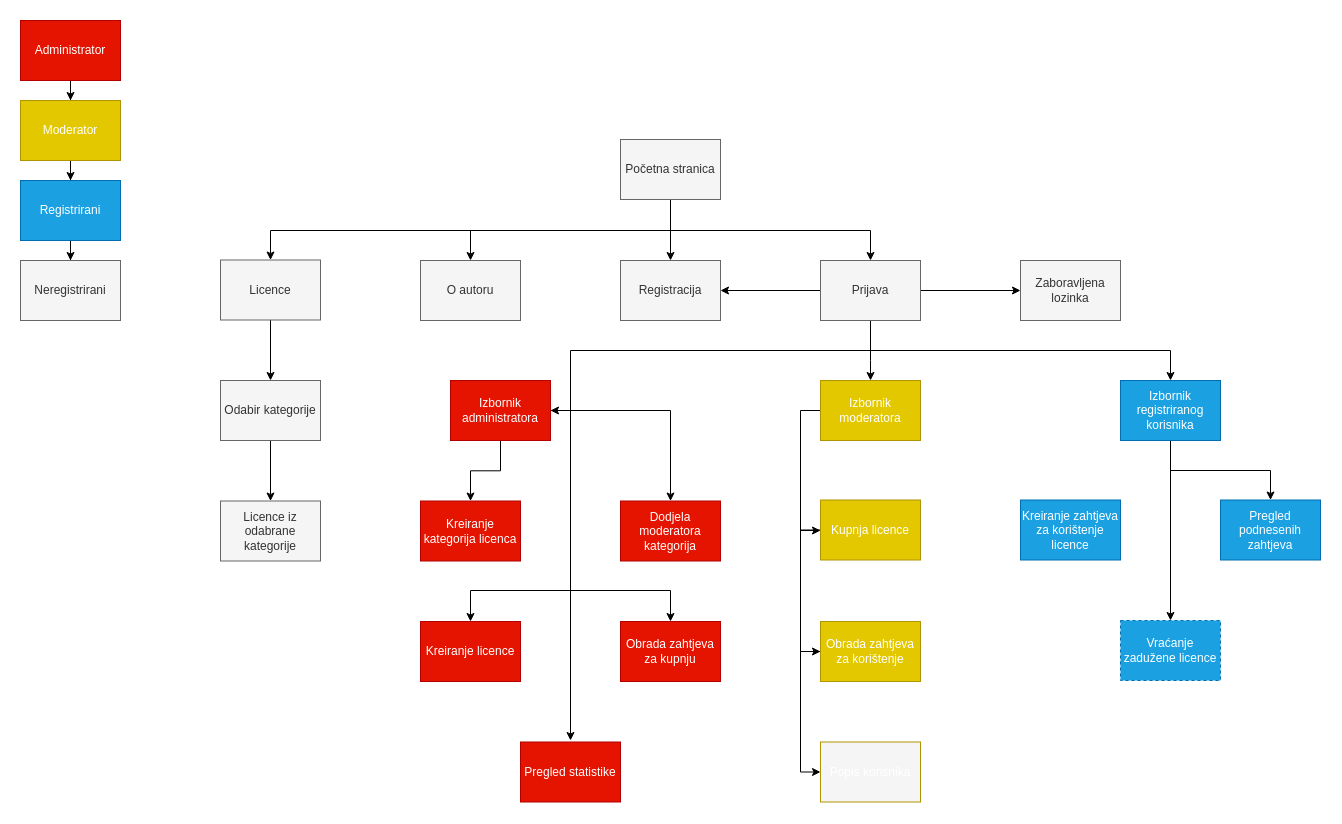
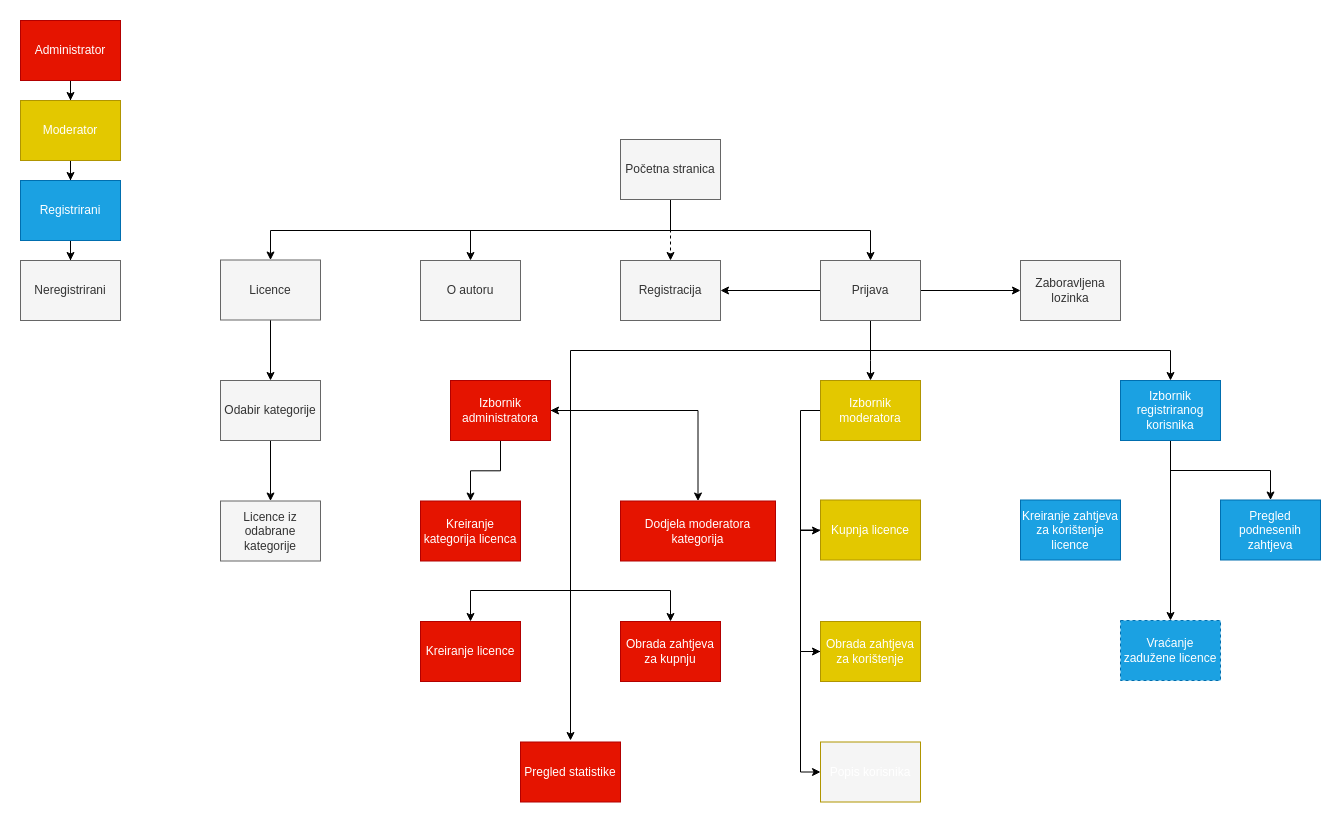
(671, 243) -> (671, 243)
(671, 531) -> (698, 531)
